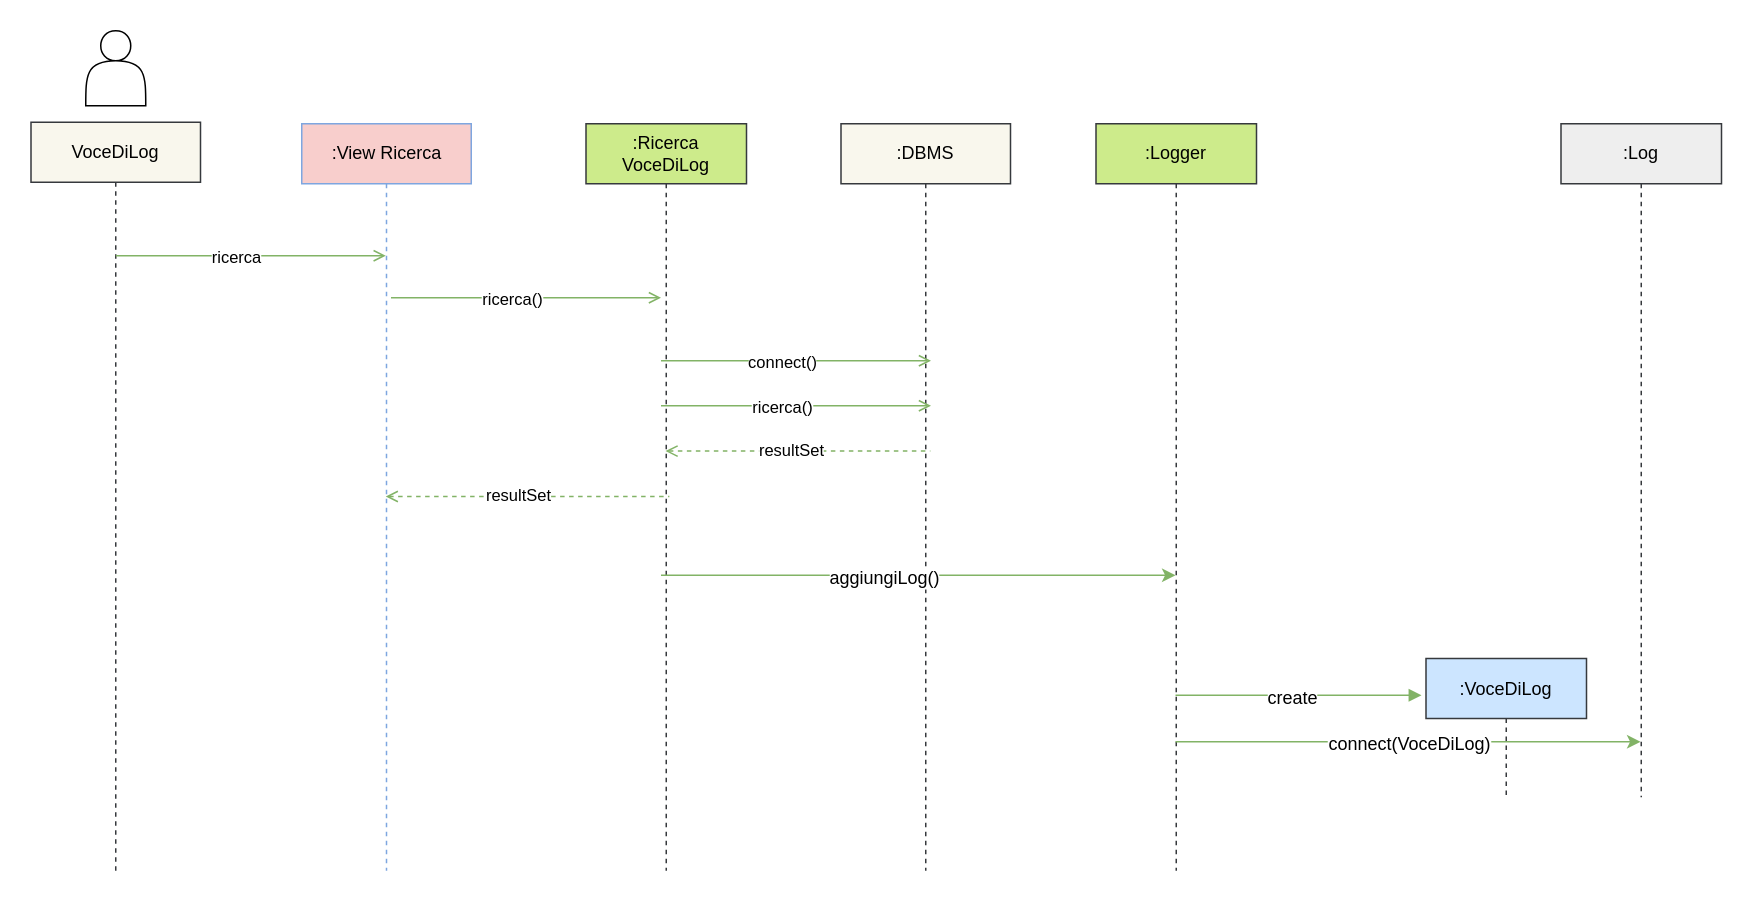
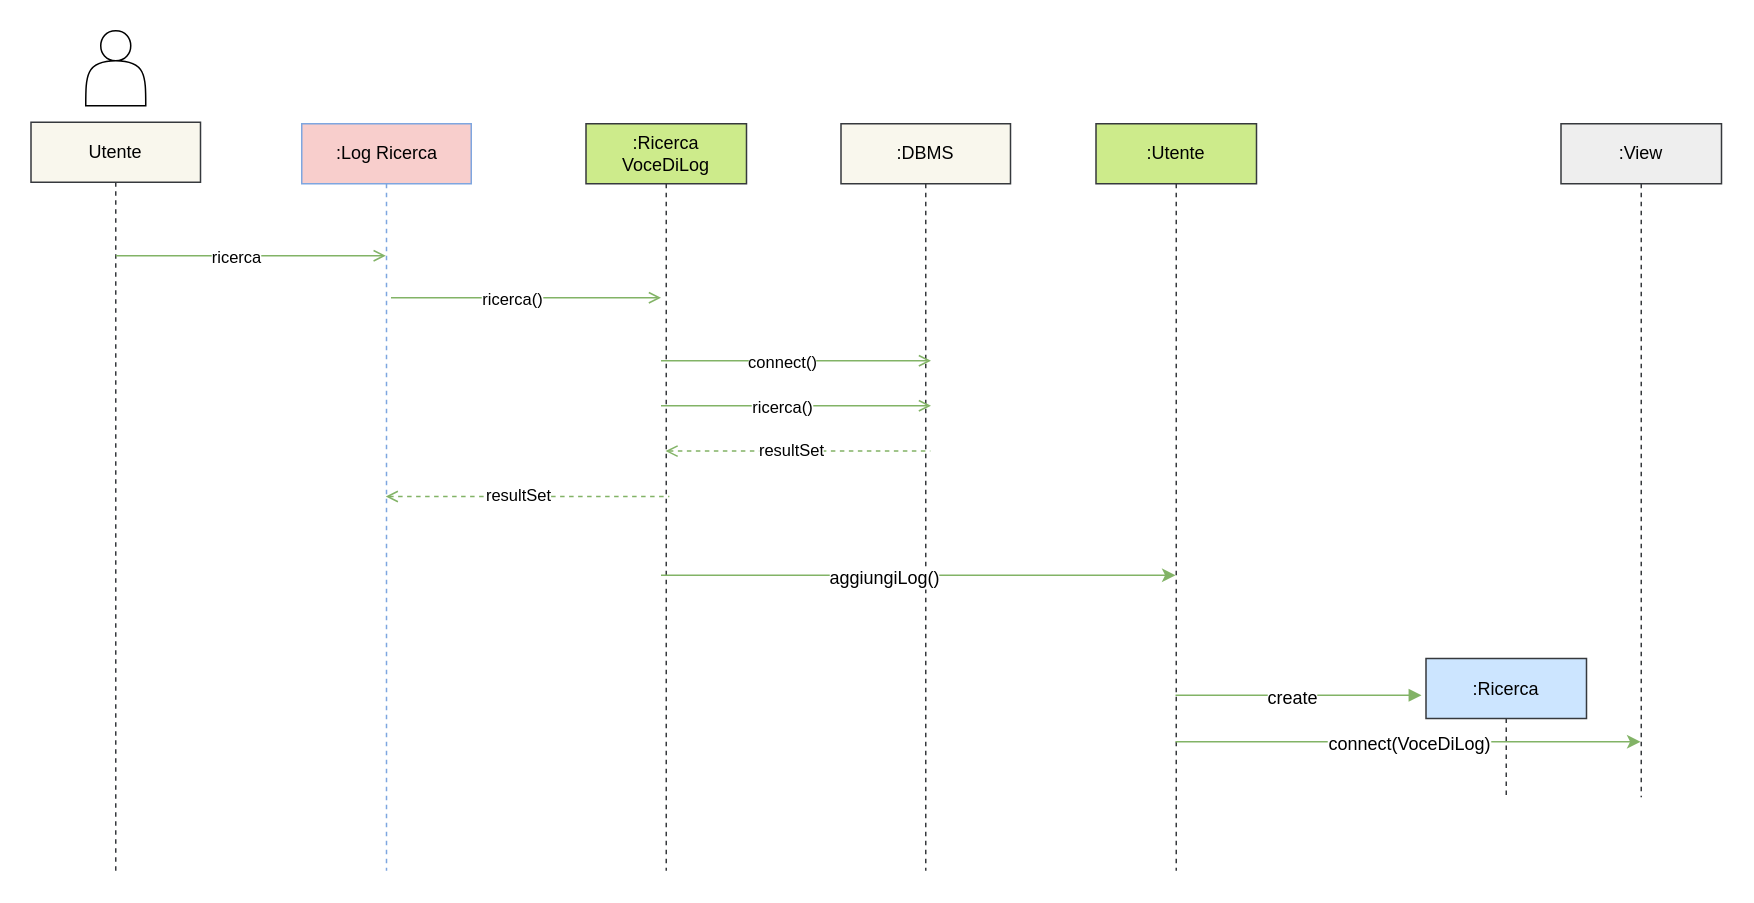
(116, 152) -> (116, 152)
(387, 154) -> (387, 154)
(1176, 154) -> (1176, 154)
(1641, 154) -> (1641, 154)
(1506, 689) -> (1506, 689)
